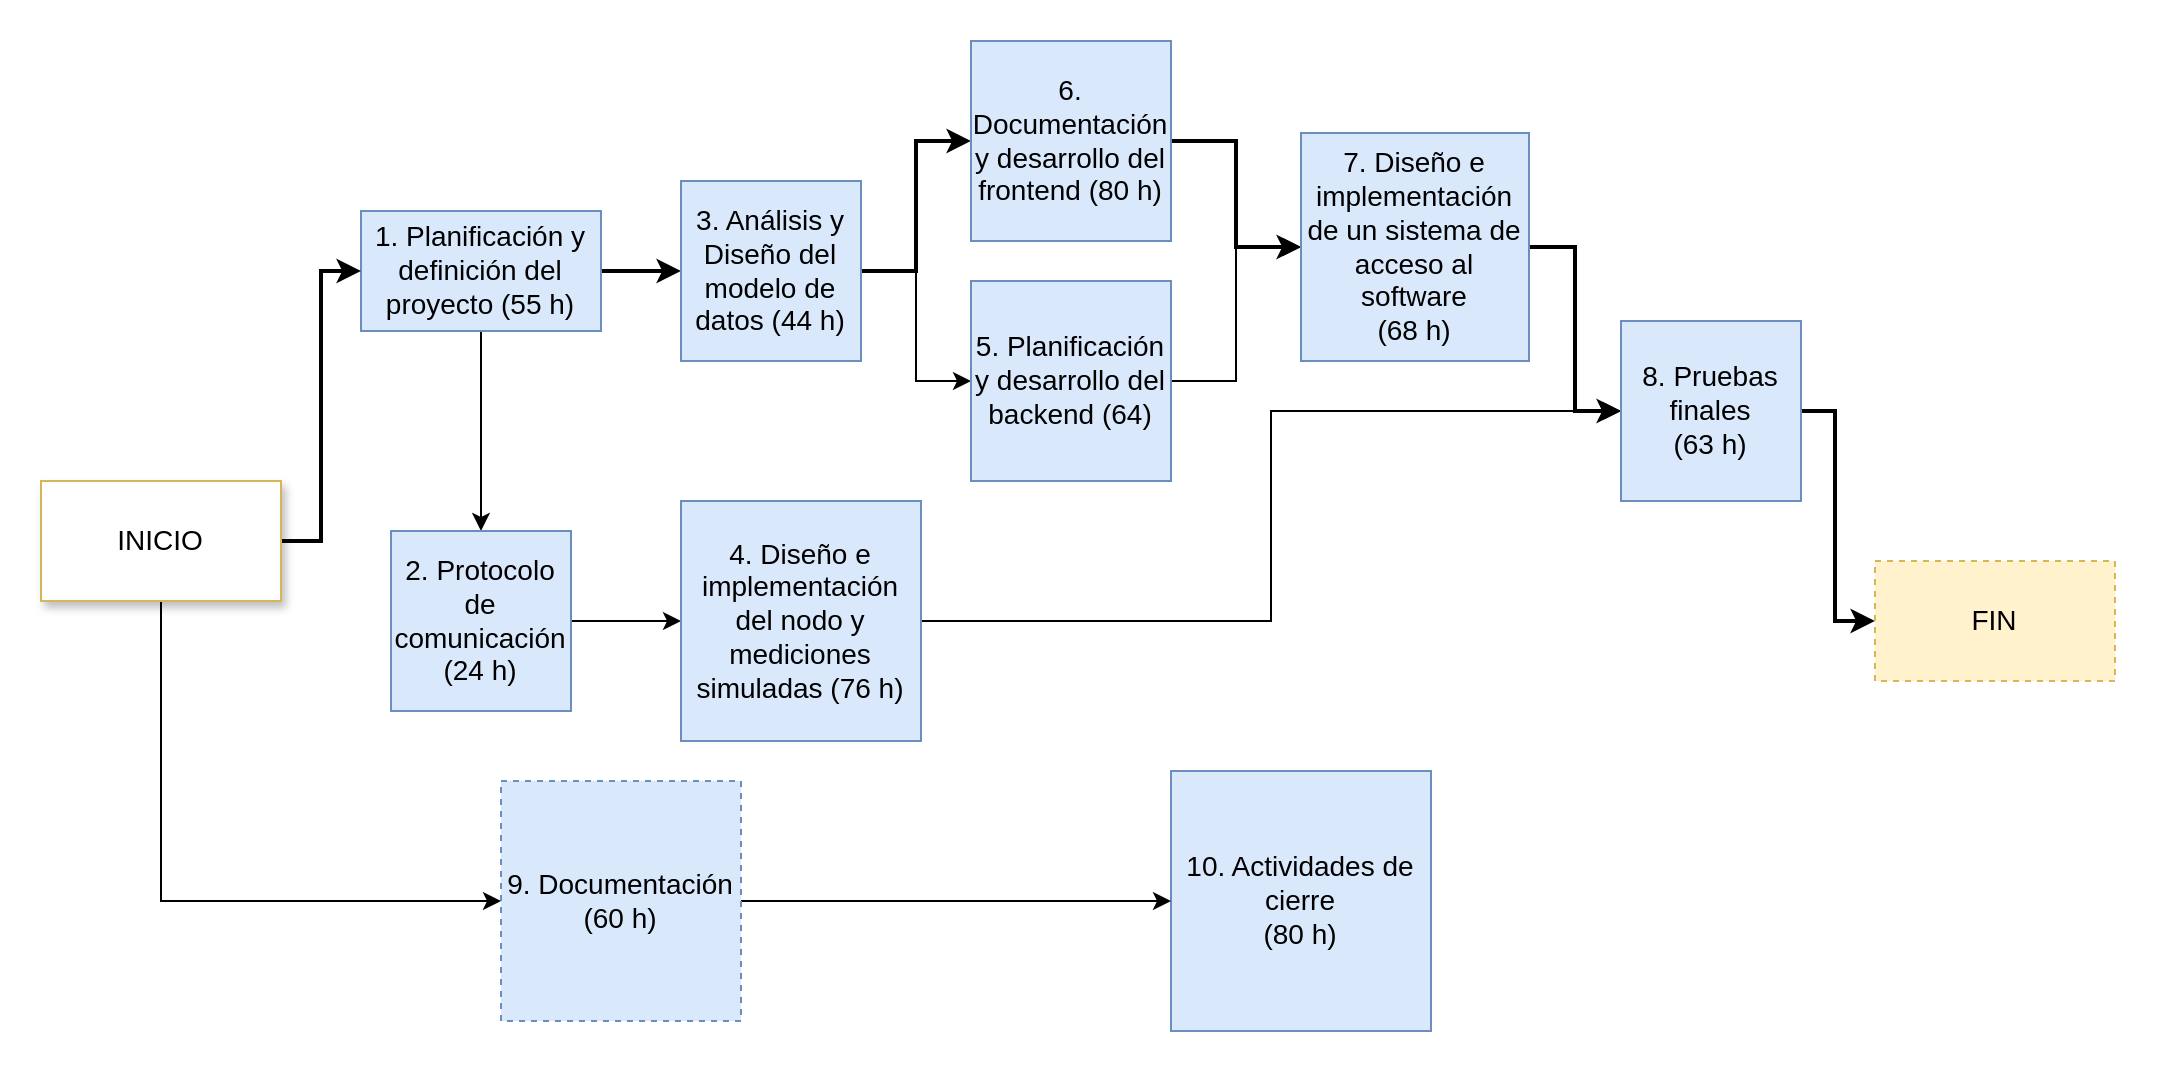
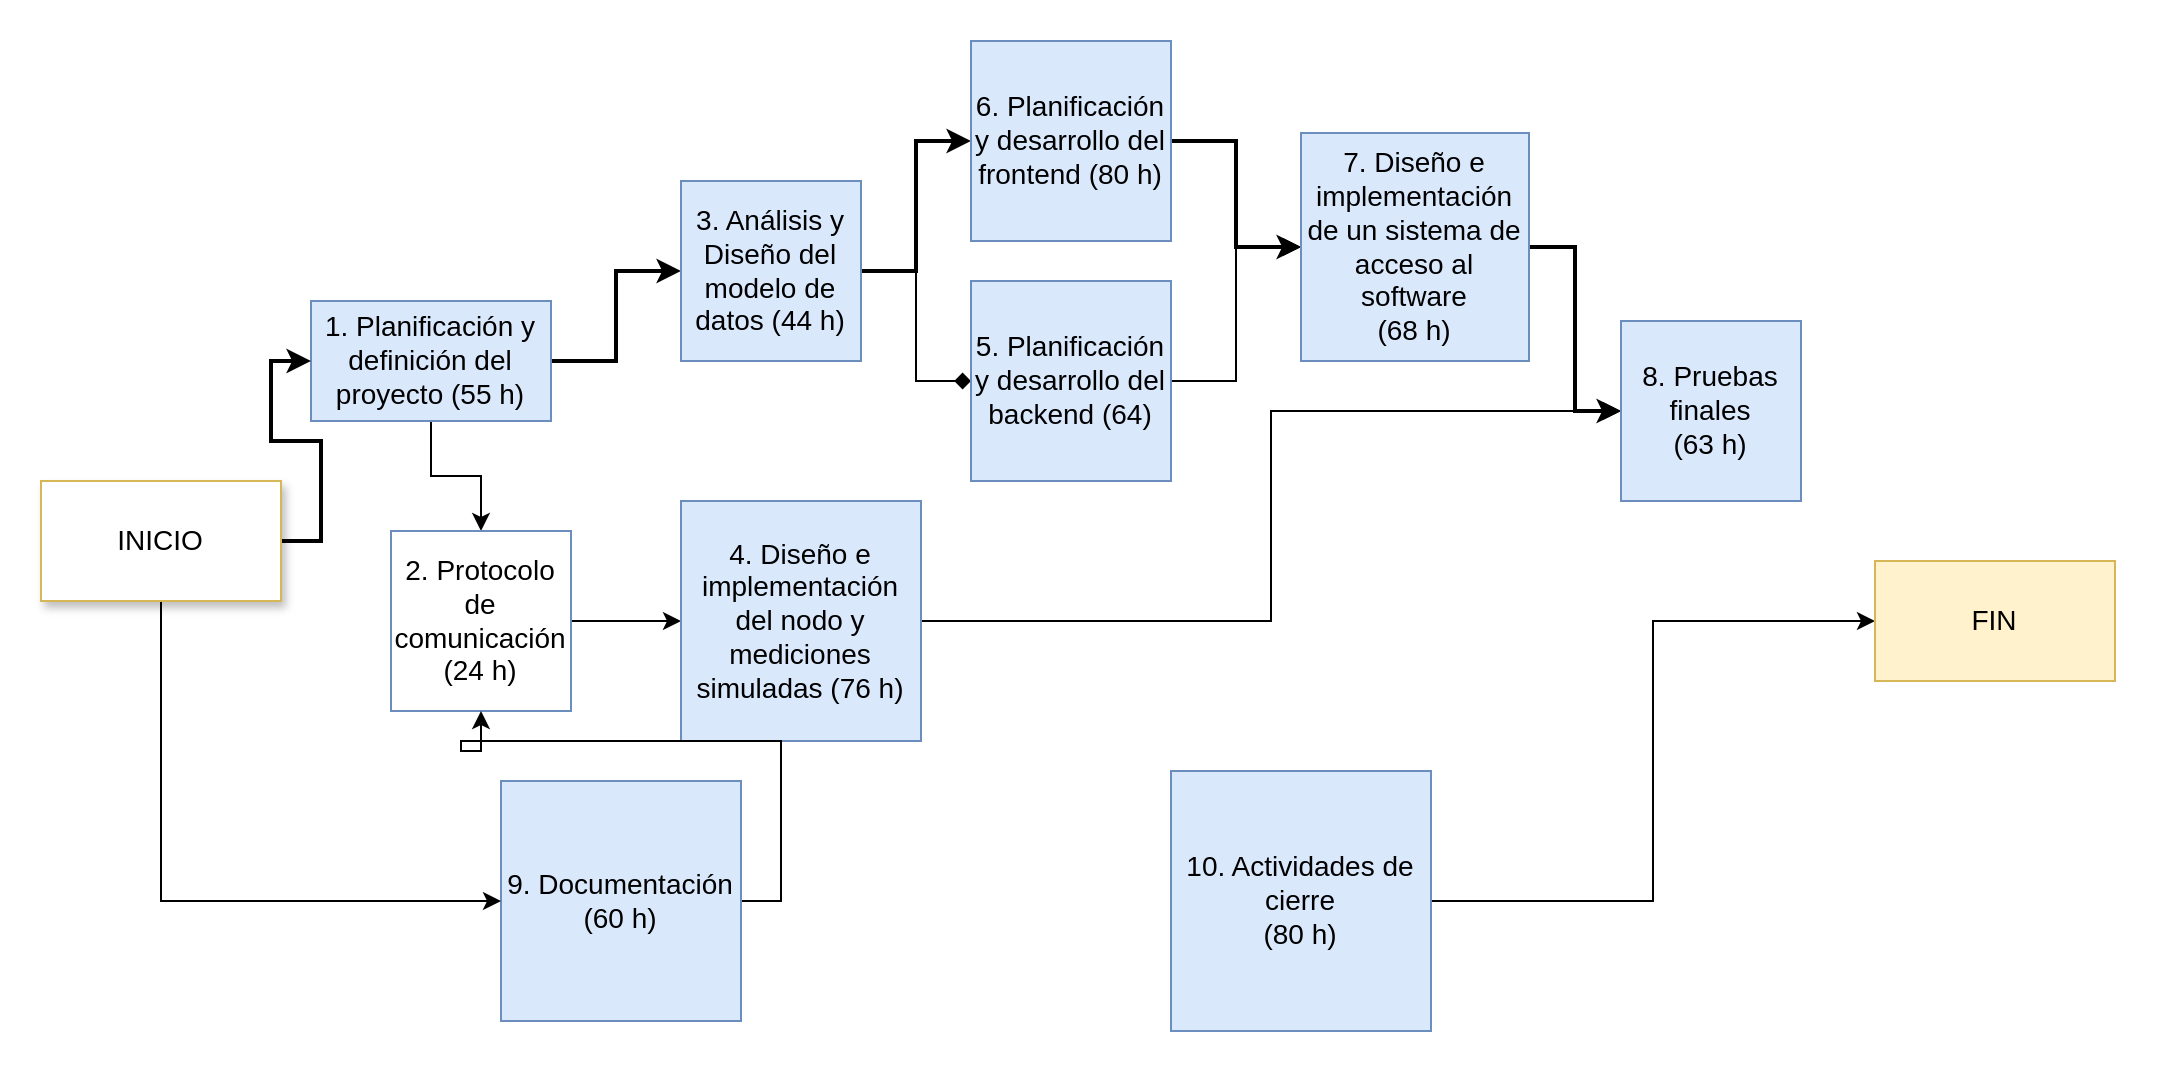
(1071, 141) -> (1071, 141)
(481, 271) -> (431, 361)
(955, 381) -> (954, 381)
(1835, 497) -> none
(481, 621) -> (481, 621)
(1995, 621) -> (1995, 621)
none -> (1653, 783)
(621, 901) -> (621, 901)
(968, 901) -> (674, 741)
